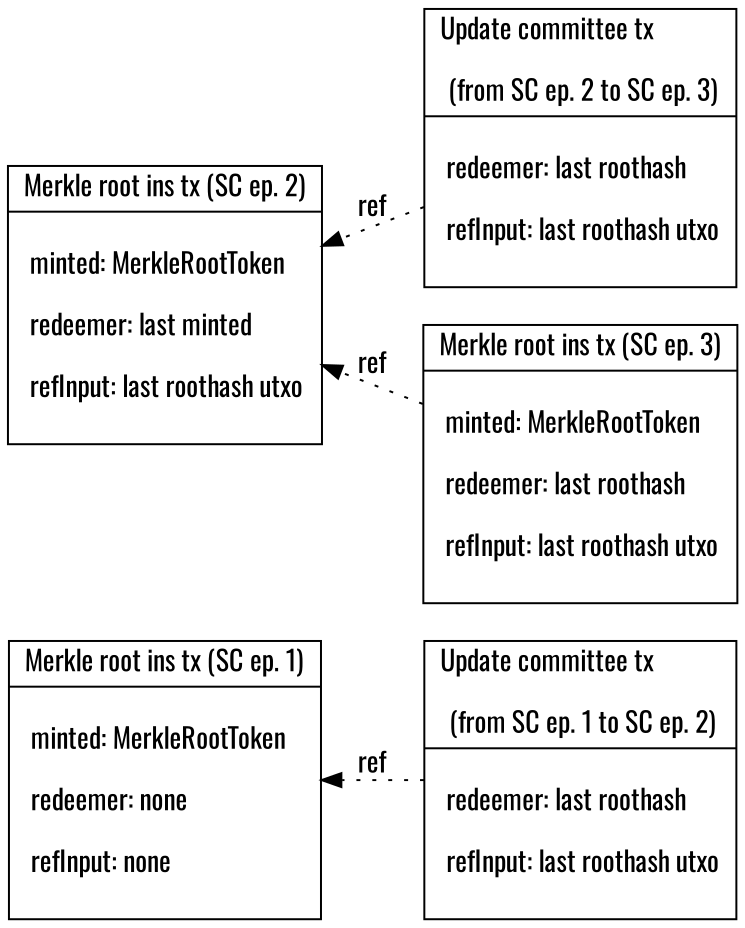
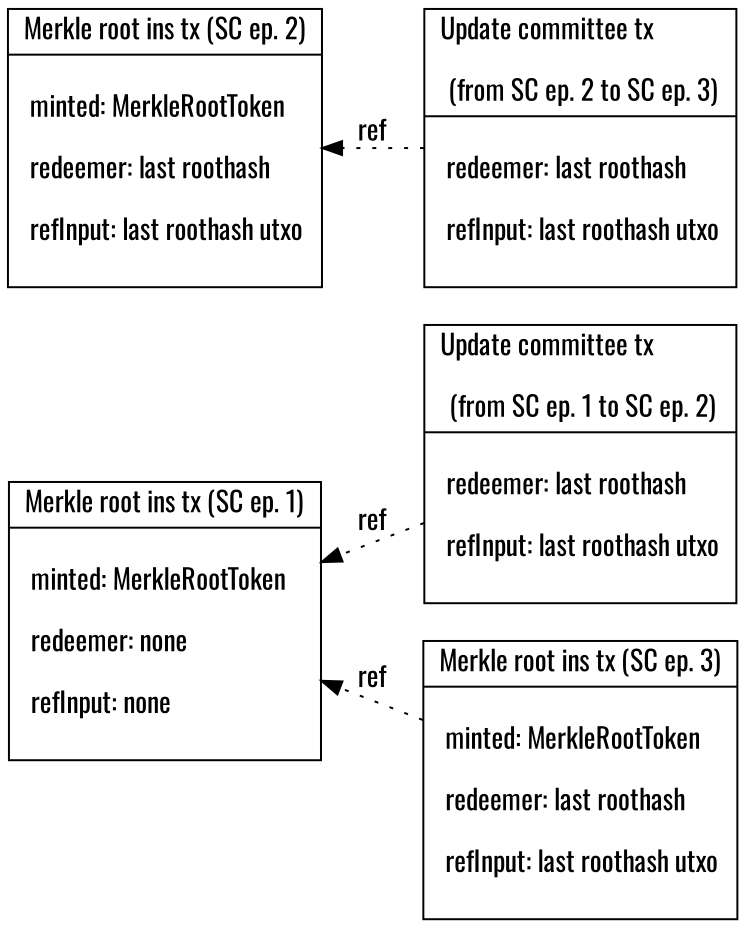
(138, 327) -> (147, 170)
(382, 388) -> (382, 704)
